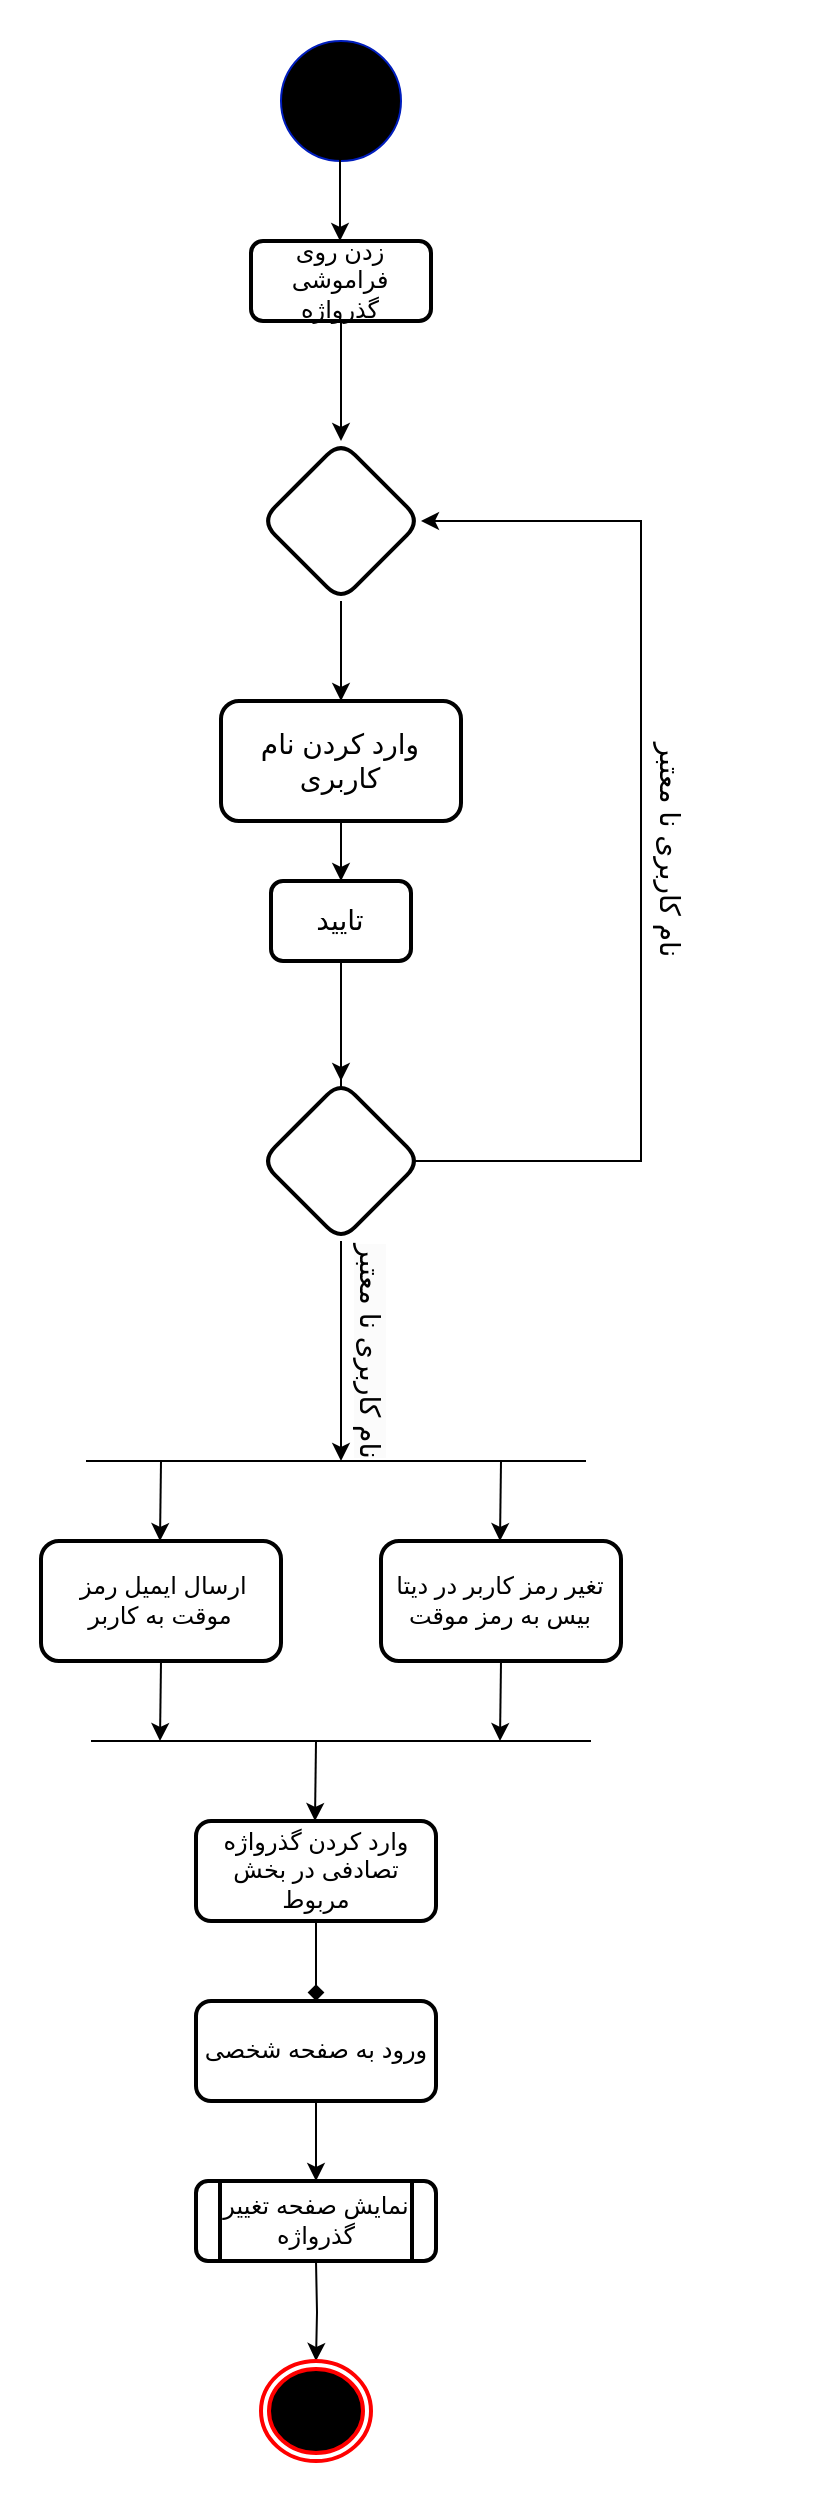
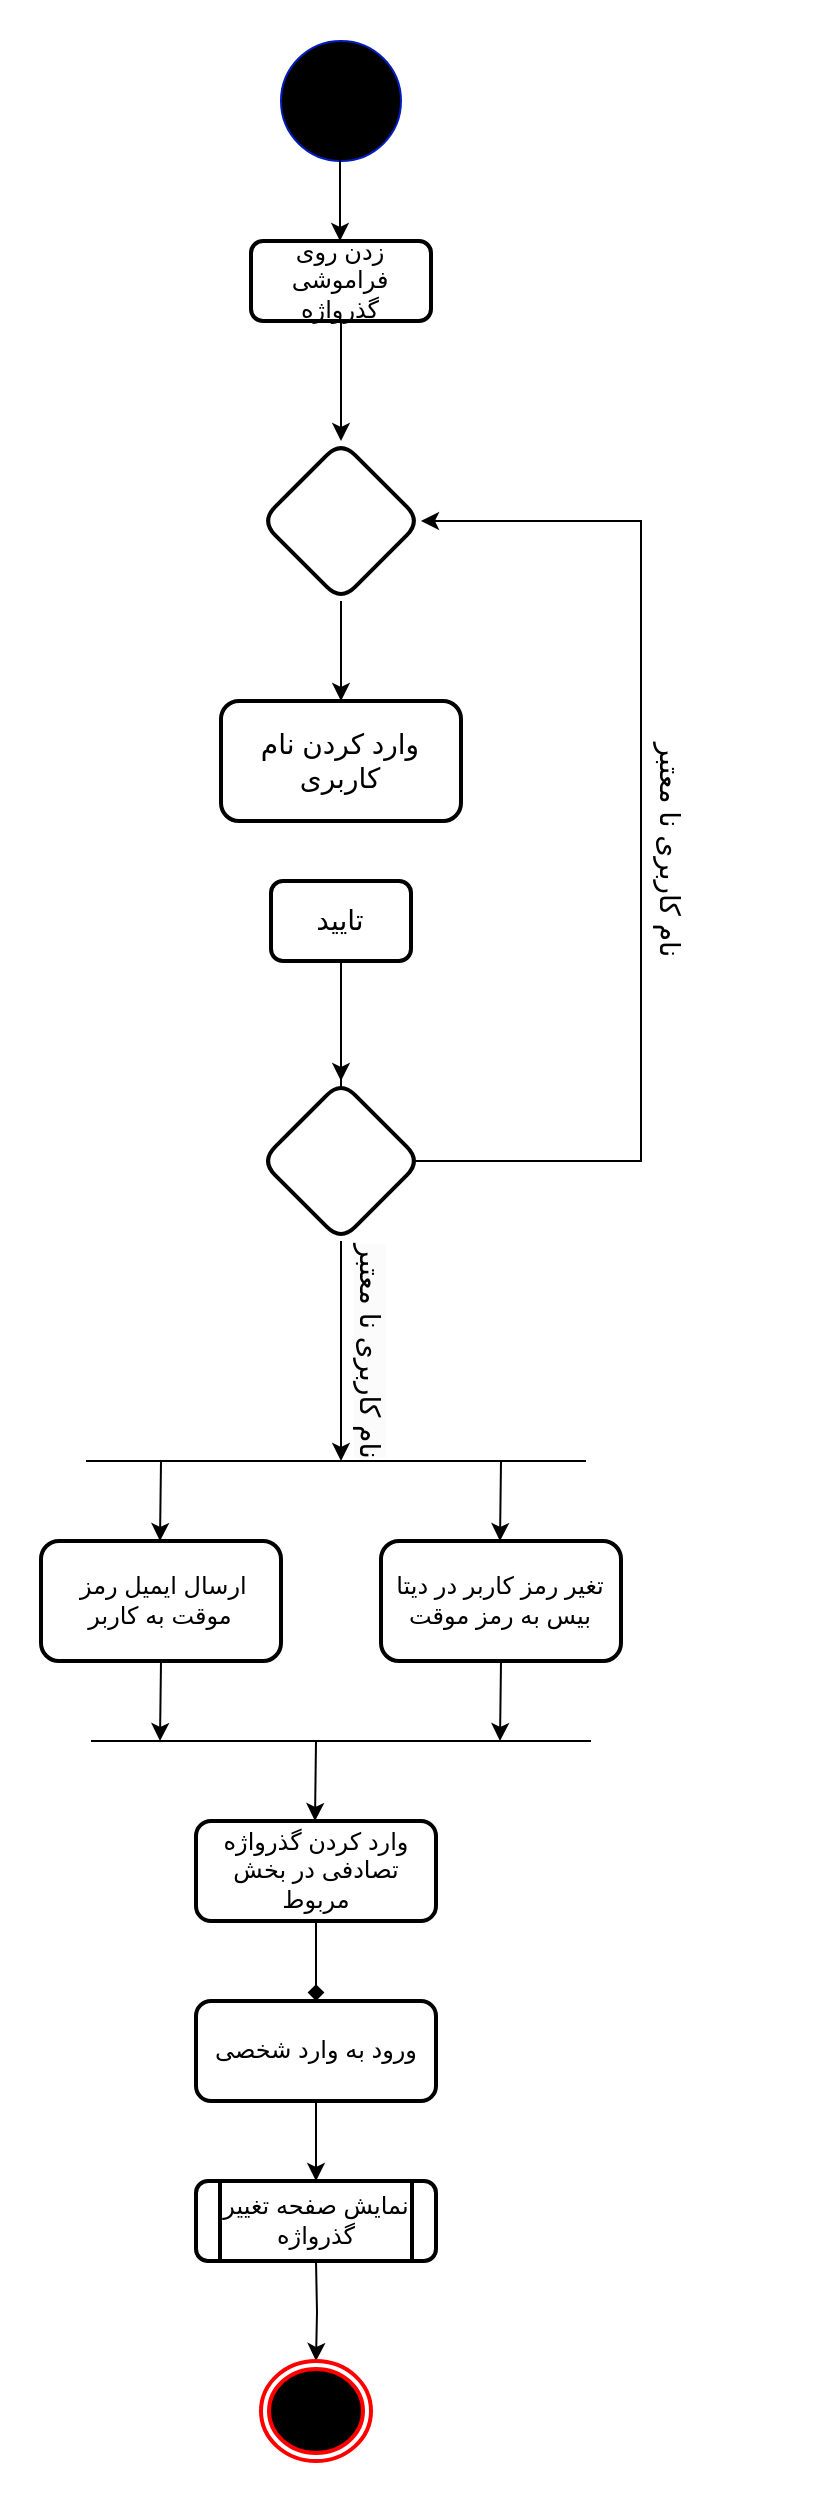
(341, 858) -> none
(317, 2051) -> (317, 2051)
